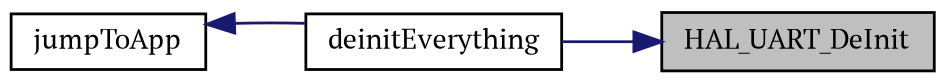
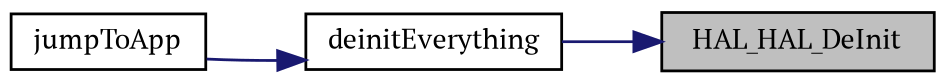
(270, 23) -> (242, 60)
(798, 42) -> (798, 42)
